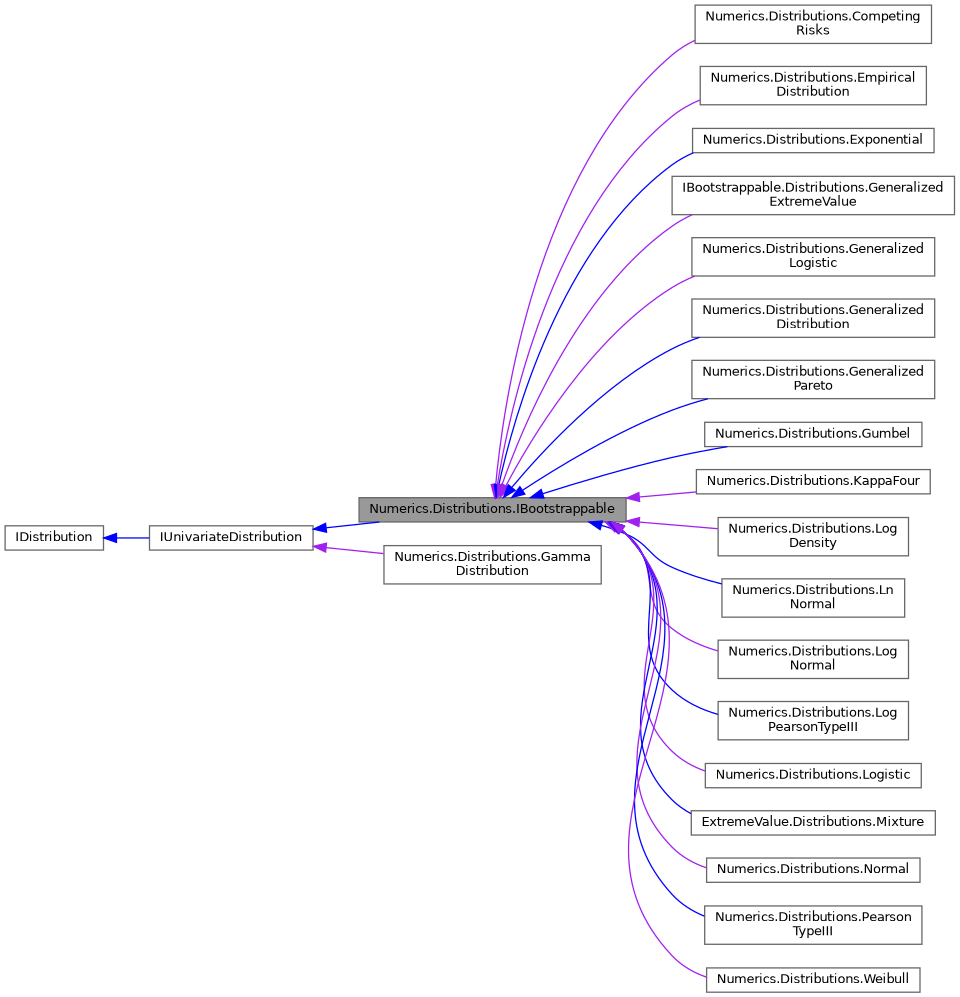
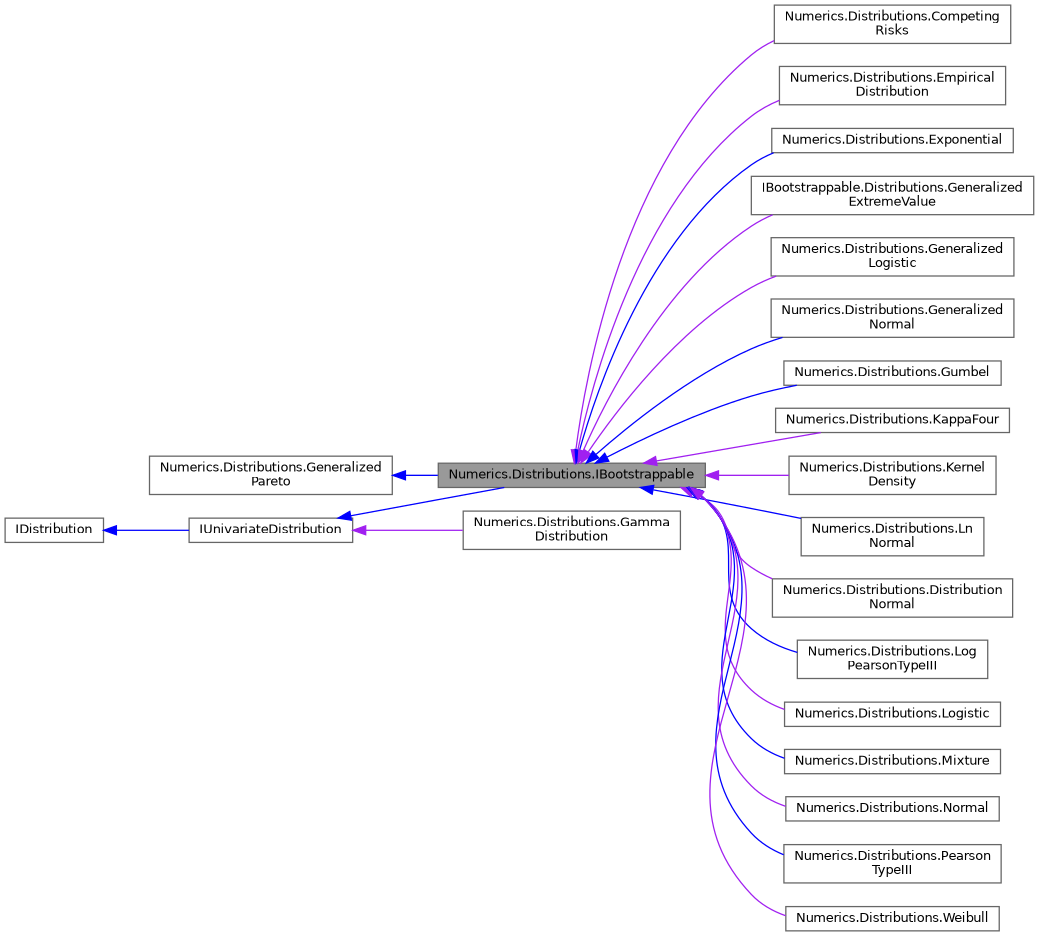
(813, 318) -> (893, 318)
(612, 438) -> (422, 475)
(813, 537) -> (893, 475)
(813, 659) -> (893, 598)
(813, 823) -> (893, 762)
